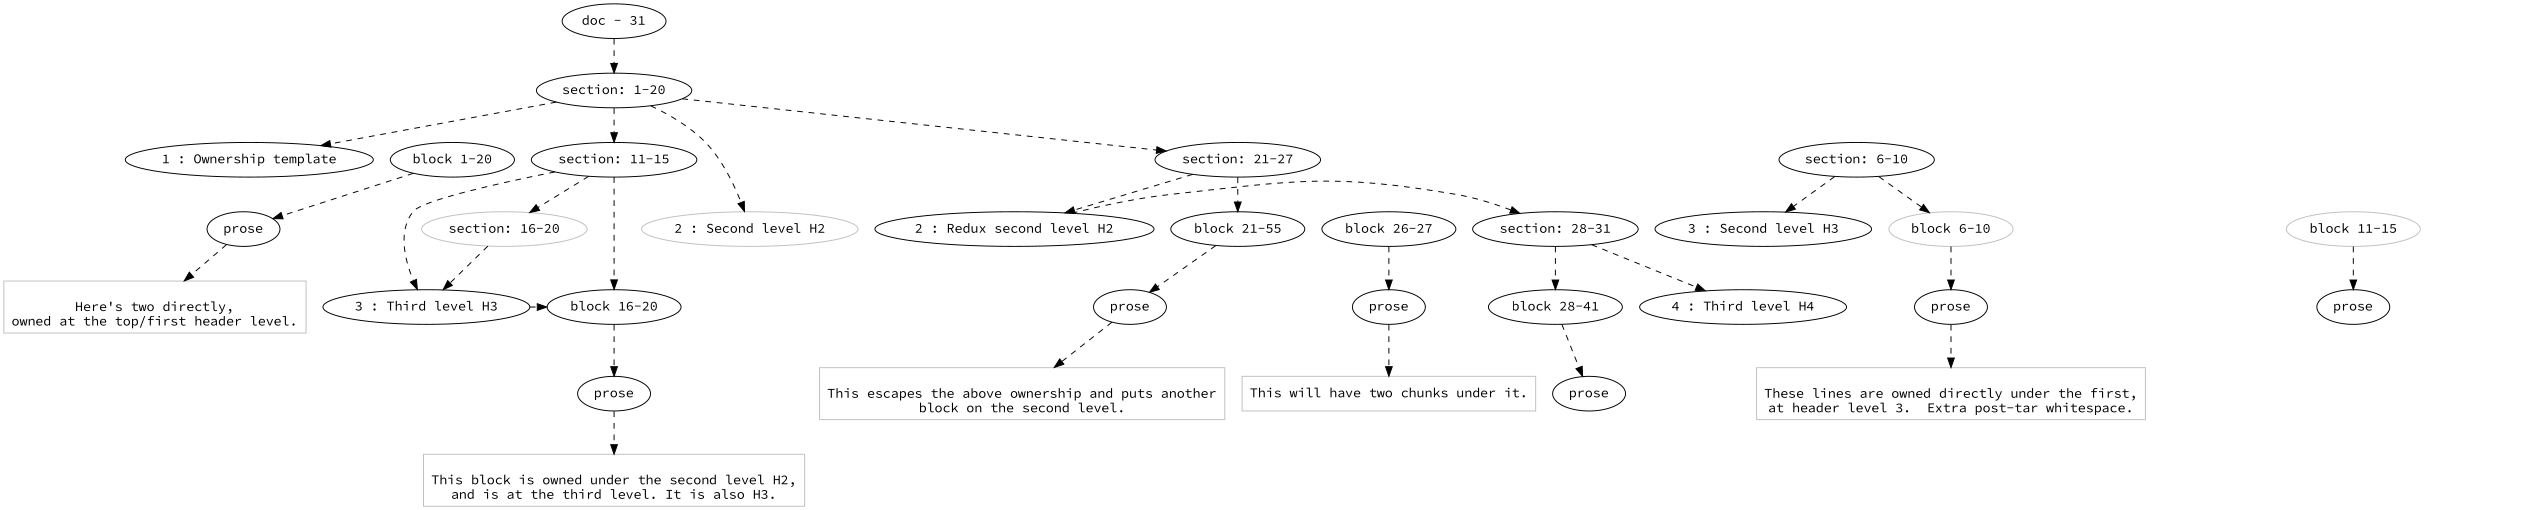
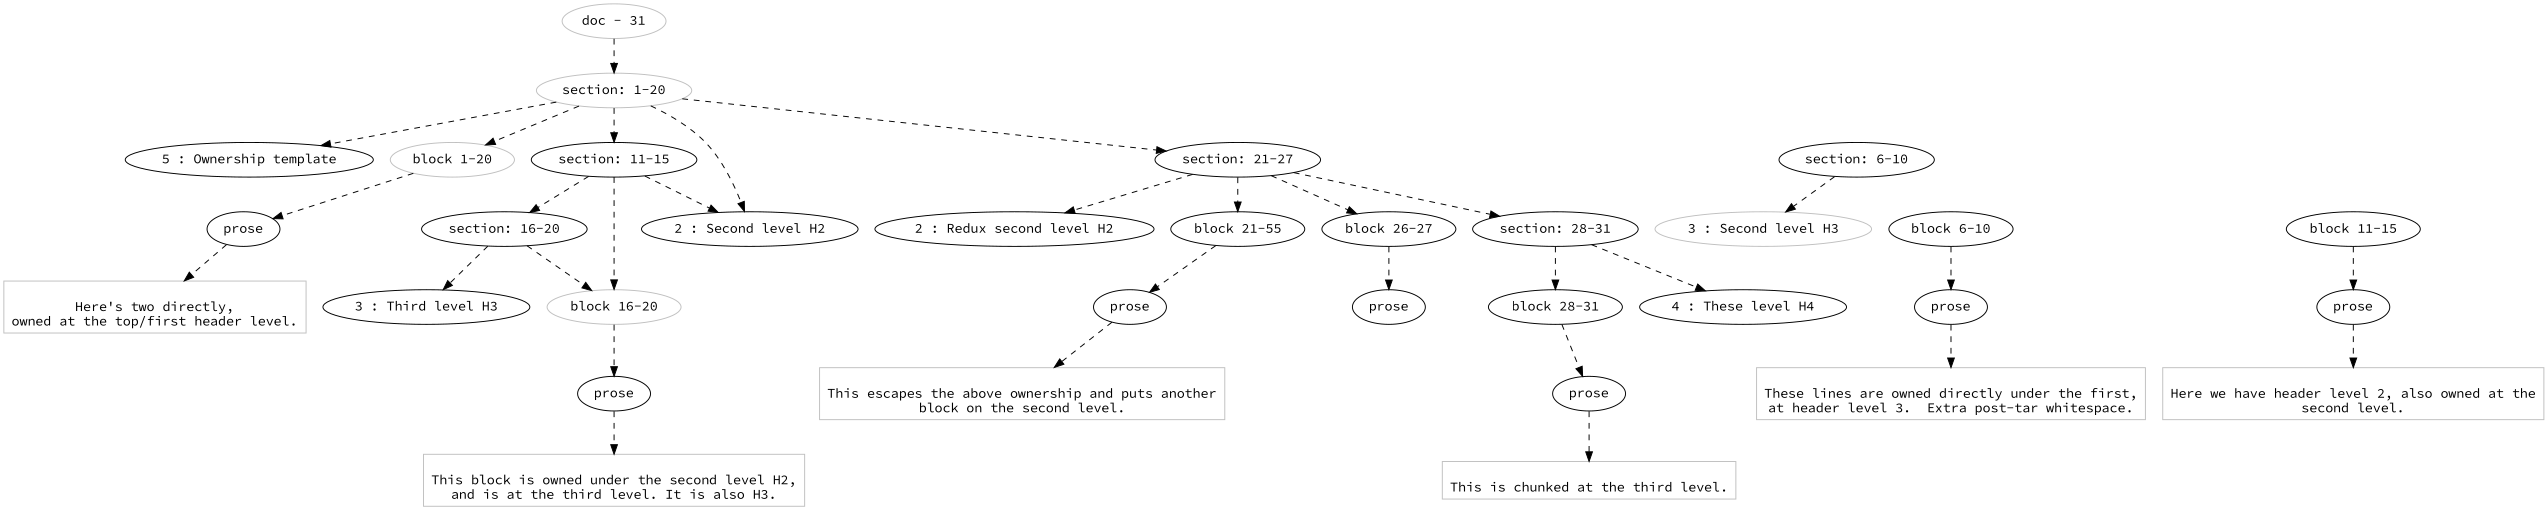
(614, 21) -> (614, 21)
(614, 90) -> (614, 90)
none -> (537, 124)
(249, 160) -> (249, 160)
(452, 160) -> (452, 160)
(1292, 182) -> (1392, 193)
(1900, 192) -> none
none -> (1310, 193)
(448, 197) -> (677, 192)
(504, 229) -> (504, 229)
(750, 229) -> (750, 229)
(1763, 229) -> (1763, 229)
(1951, 229) -> (1951, 229)
(2353, 229) -> (2353, 229)
(534, 307) -> (555, 265)
(614, 307) -> (614, 307)
(1555, 307) -> (1555, 307)
(1743, 307) -> (1743, 307)
(1389, 394) -> none
none -> (2353, 394)
none -> (1589, 480)
